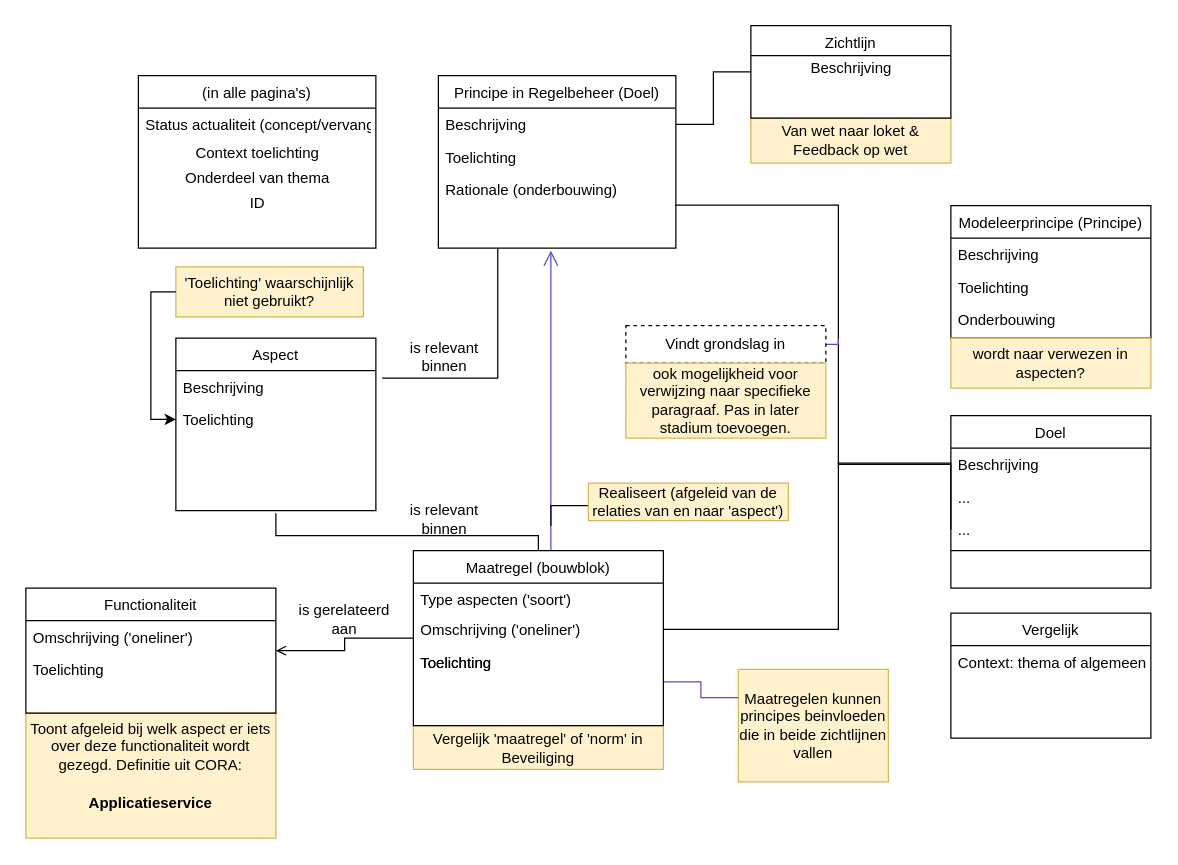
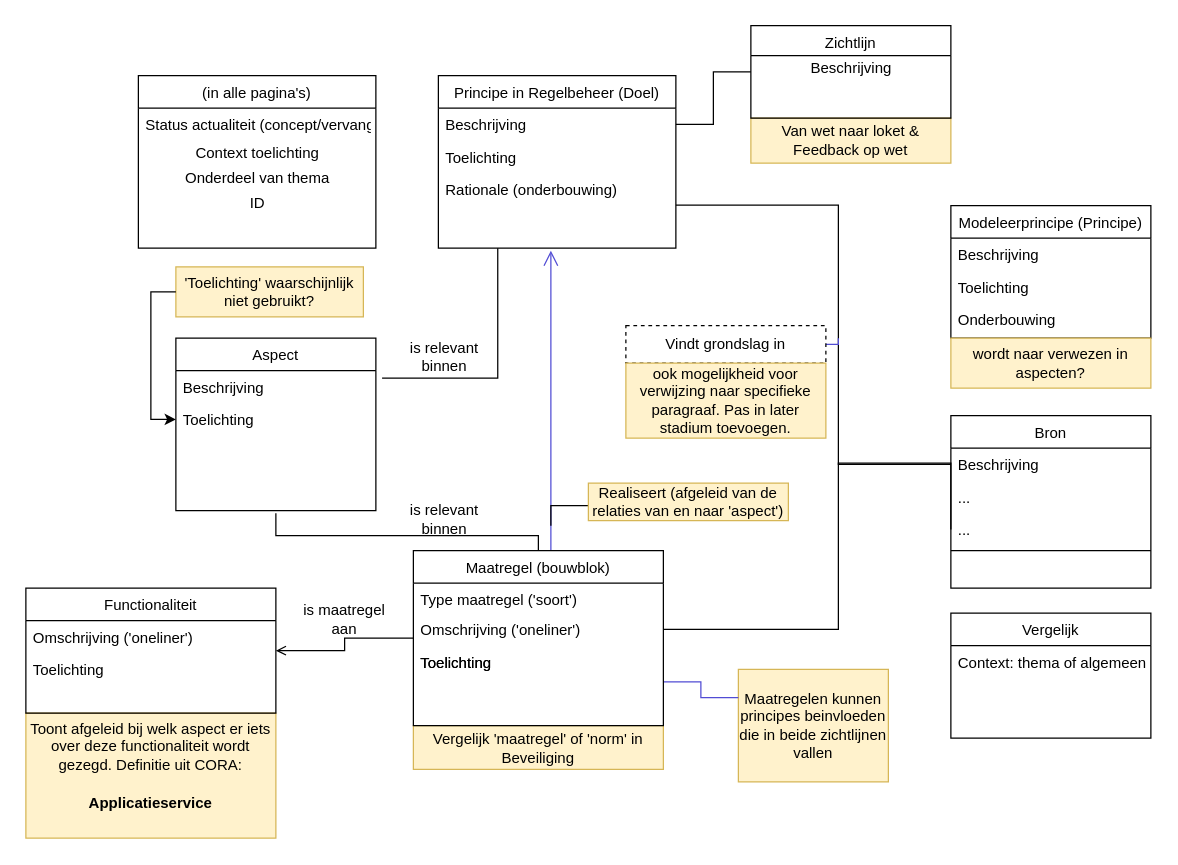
(1050, 433) -> (1050, 433)
(509, 600) -> (511, 600)
(344, 619) -> (344, 619)
